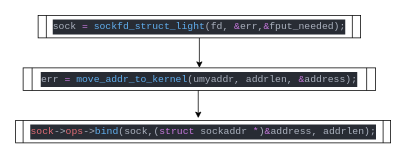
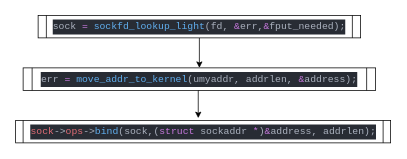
(199, 27) -> (199, 27)
